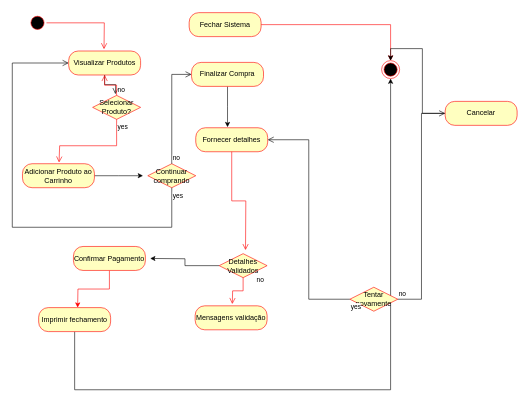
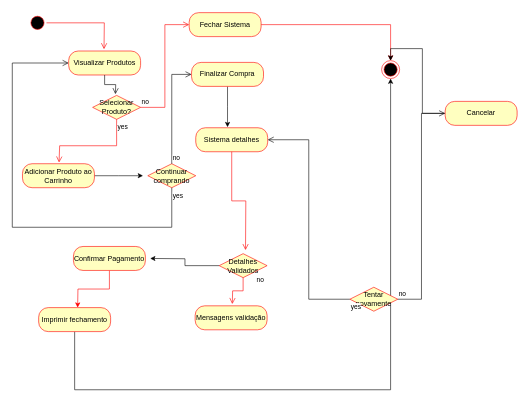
(117, 90) -> (165, 67)
(232, 140) -> (232, 140)
